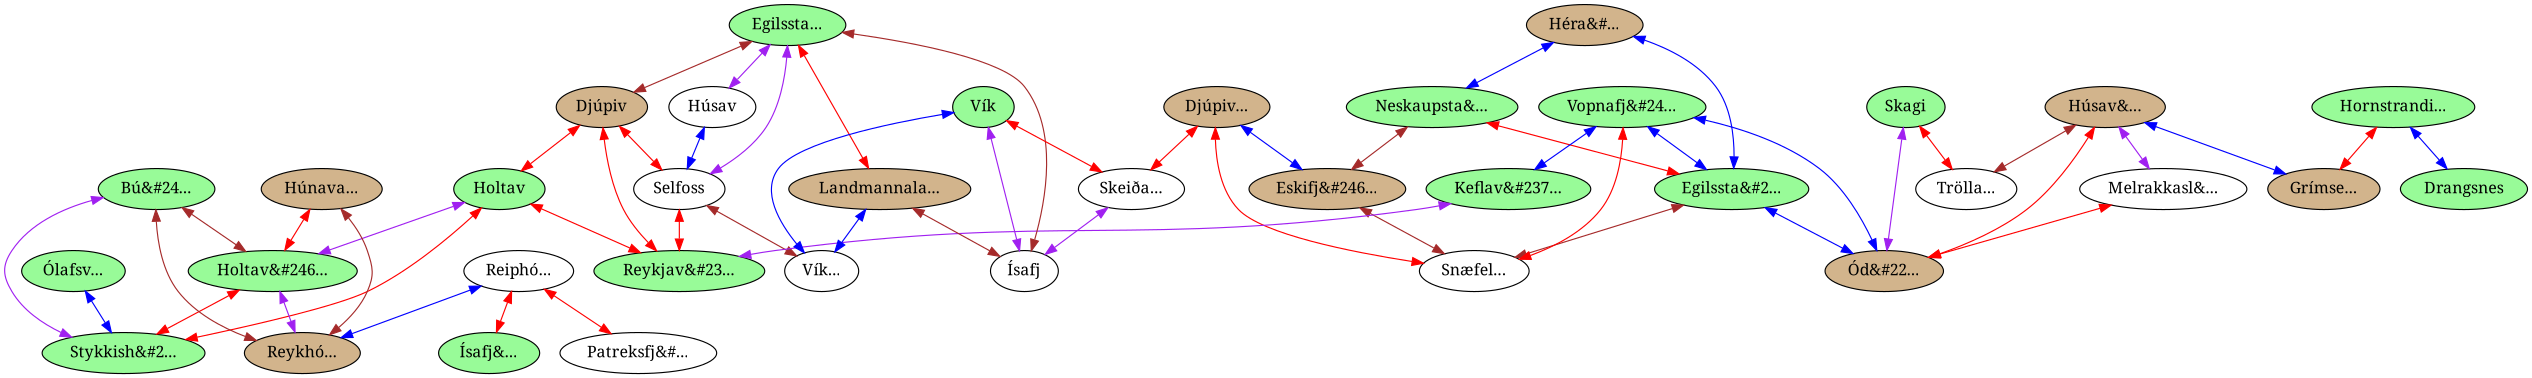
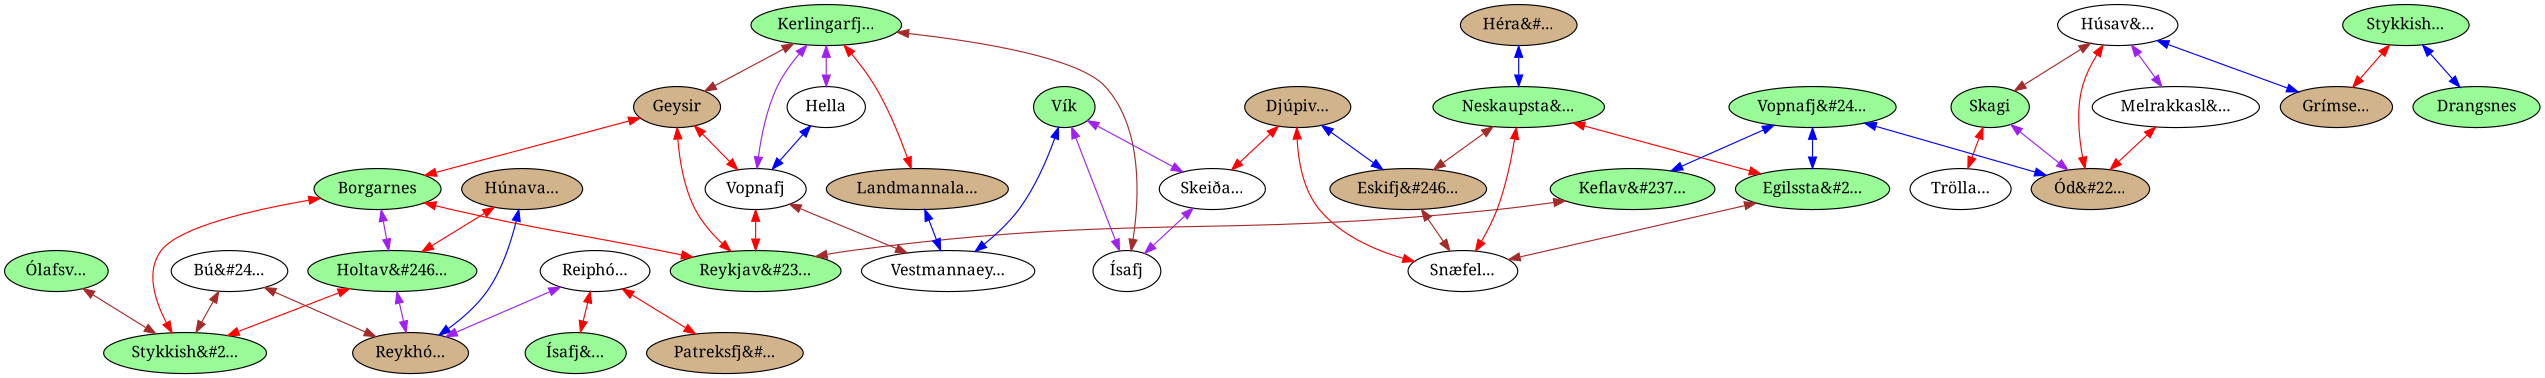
(788, 25) -> (826, 25)
(1712, 82) -> none
(602, 107) -> (677, 107)
(712, 107) -> (826, 107)
(2105, 107) -> (2118, 25)
(2393, 107) -> (2406, 25)
(1054, 146) -> (1141, 149)
(2035, 148) -> (2052, 67)
(157, 189) -> (229, 271)
(499, 189) -> (378, 189)
(679, 189) -> (756, 189)
(1597, 214) -> (1503, 192)
(946, 227) -> none
(214, 230) -> none
(1095, 230) -> (1190, 227)
(1809, 231) -> none
(9, 256) -> (207, 312)
(822, 271) -> (948, 271)
(372, 275) -> (493, 282)
(98, 312) -> (119, 311)
(411, 312) -> (503, 312)
(638, 353) -> (725, 353)
